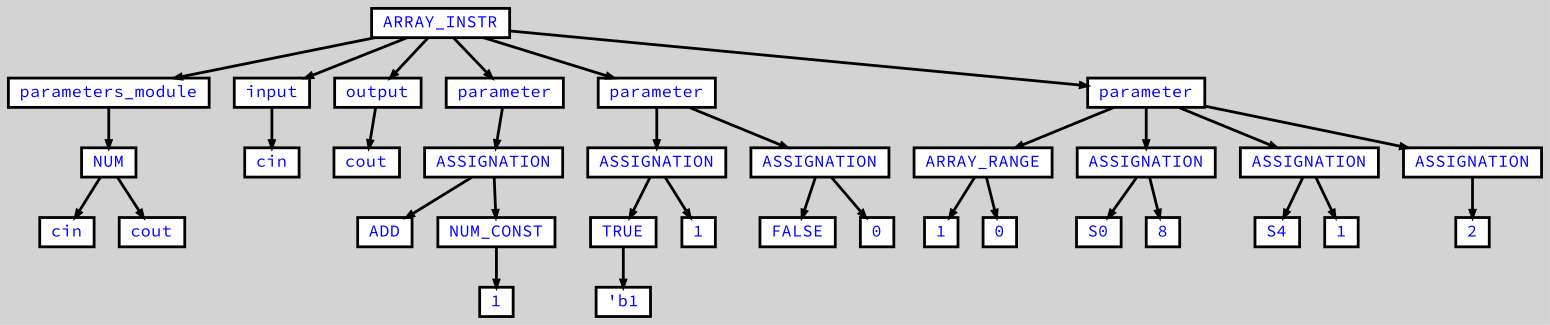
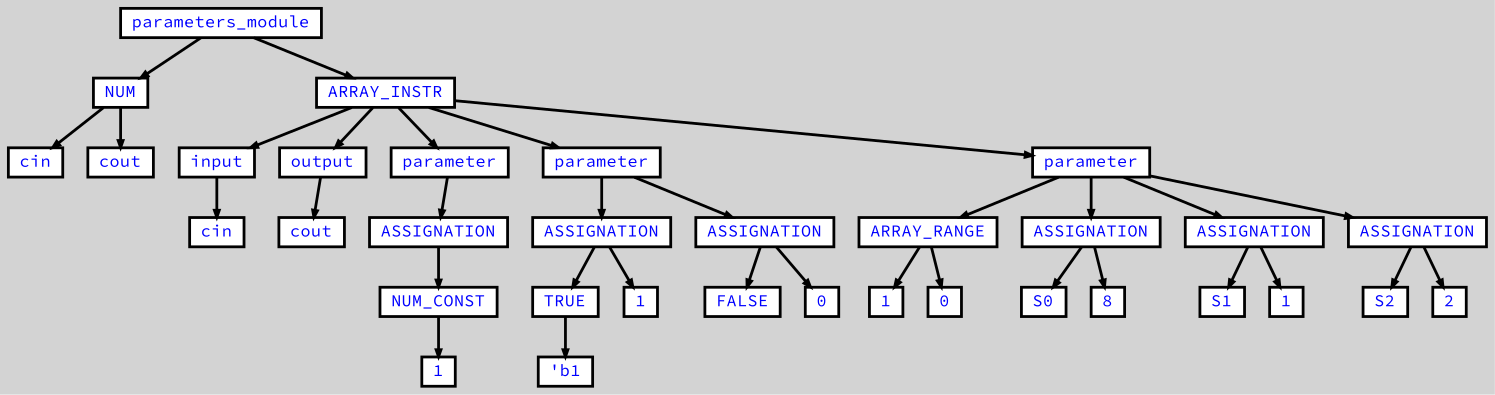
(278, 57) -> (300, 57)
(385, 232) -> none
(1277, 232) -> (1222, 302)
none -> (1385, 302)
